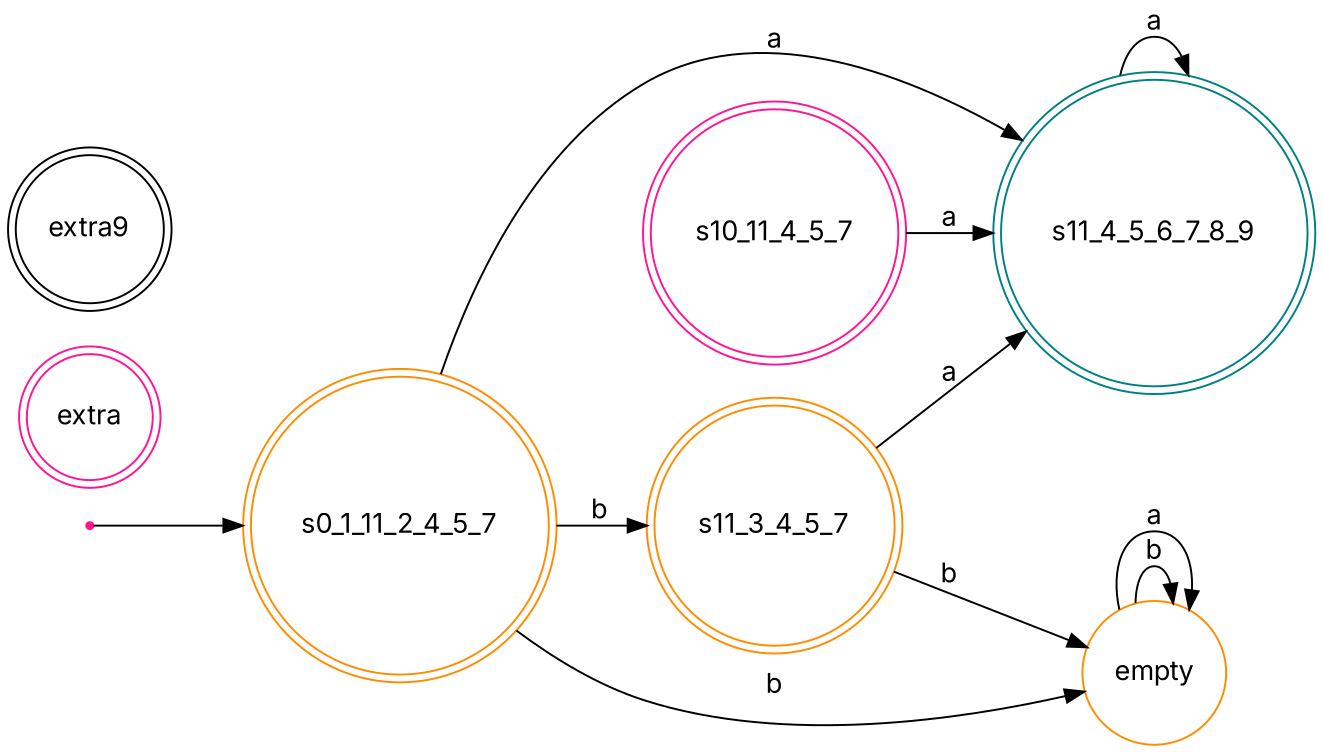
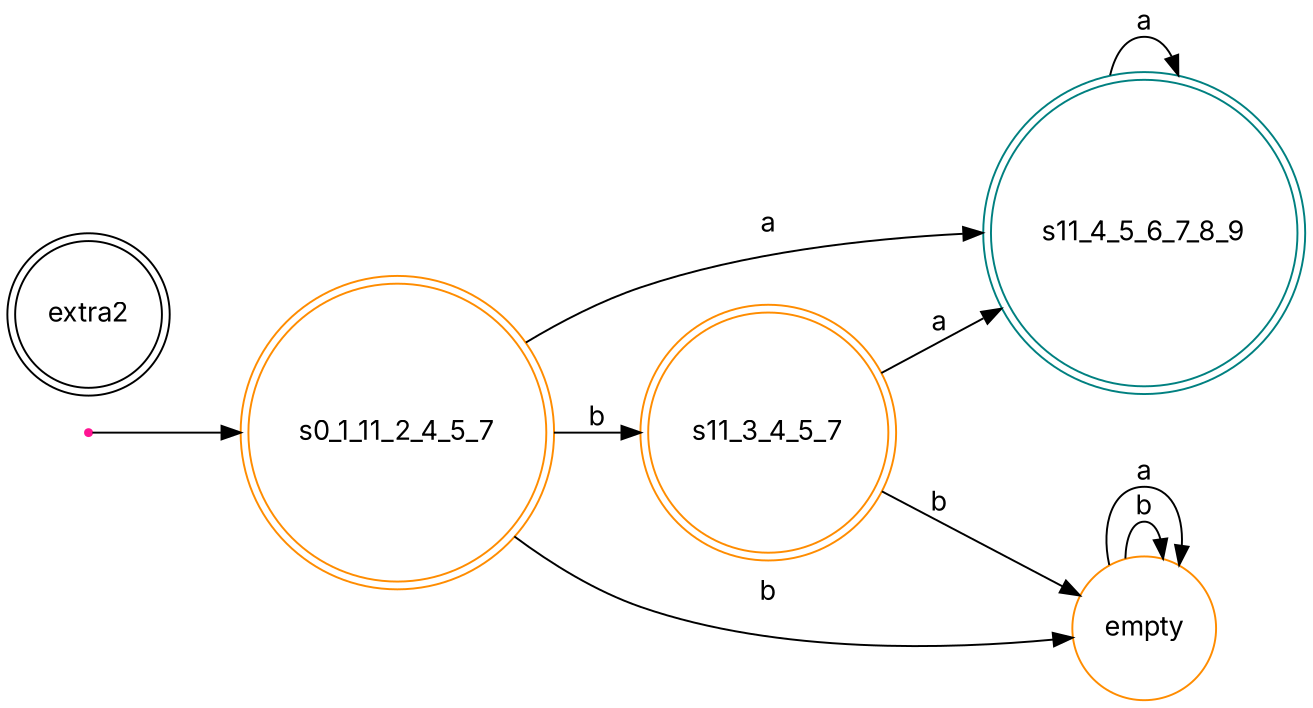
(90, 229) -> (89, 314)
(775, 233) -> none
(90, 417) -> none
